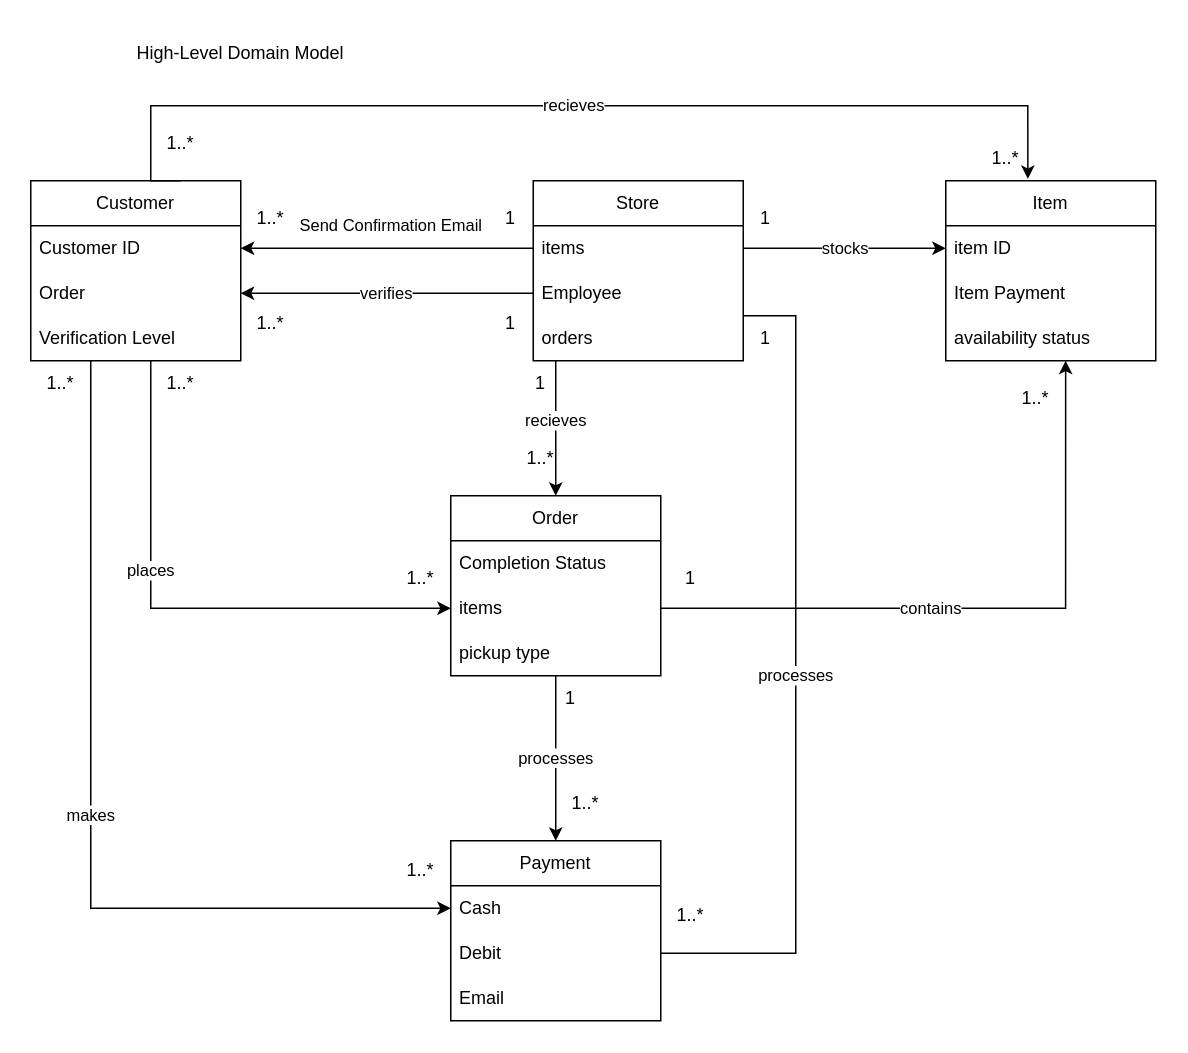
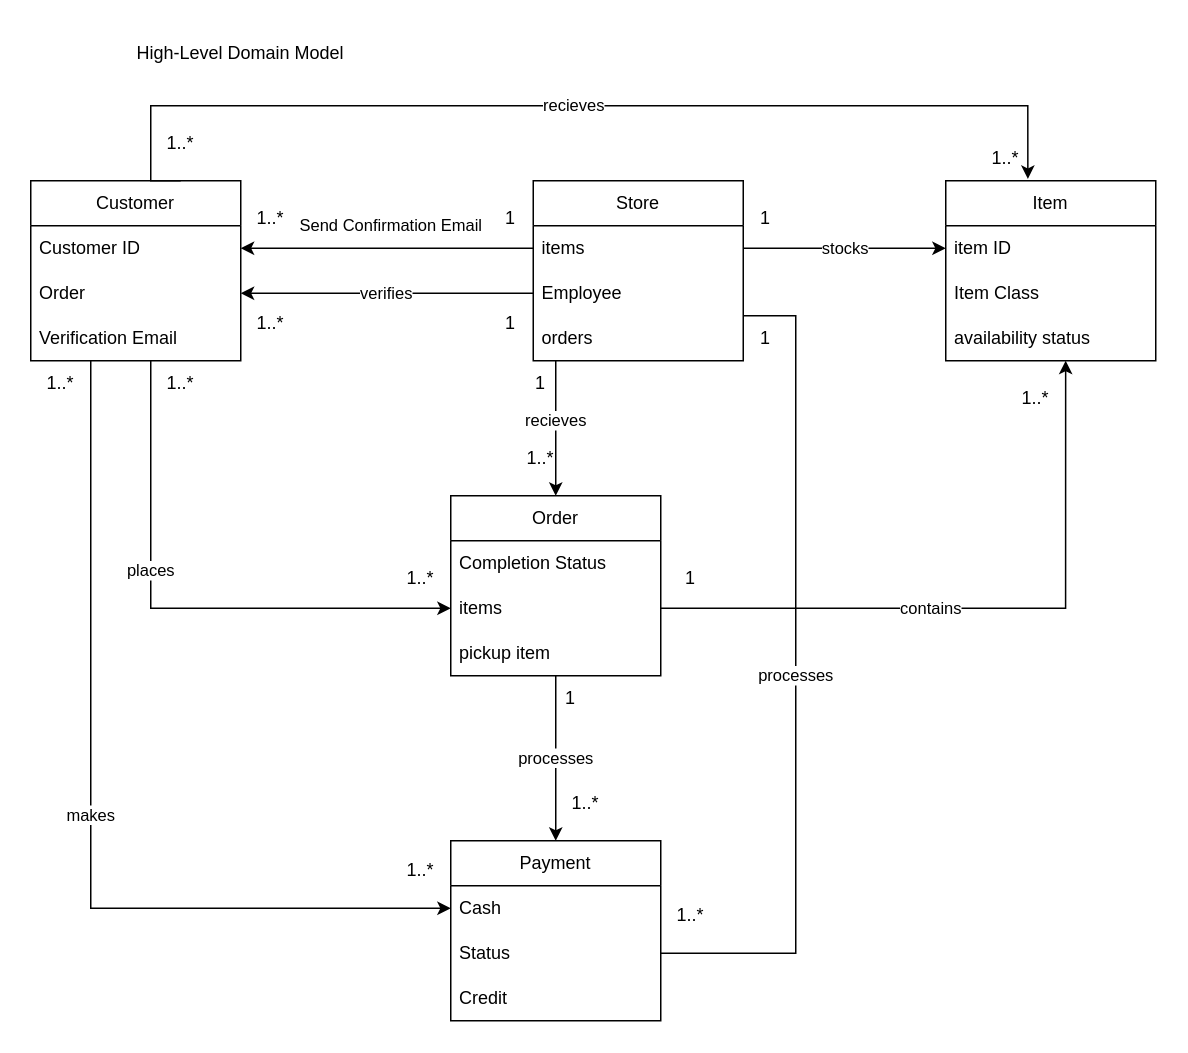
(1013, 293) -> (1000, 293)
(119, 338) -> (116, 338)
(511, 653) -> (508, 653)
(483, 953) -> (490, 953)
(480, 998) -> (488, 998)
